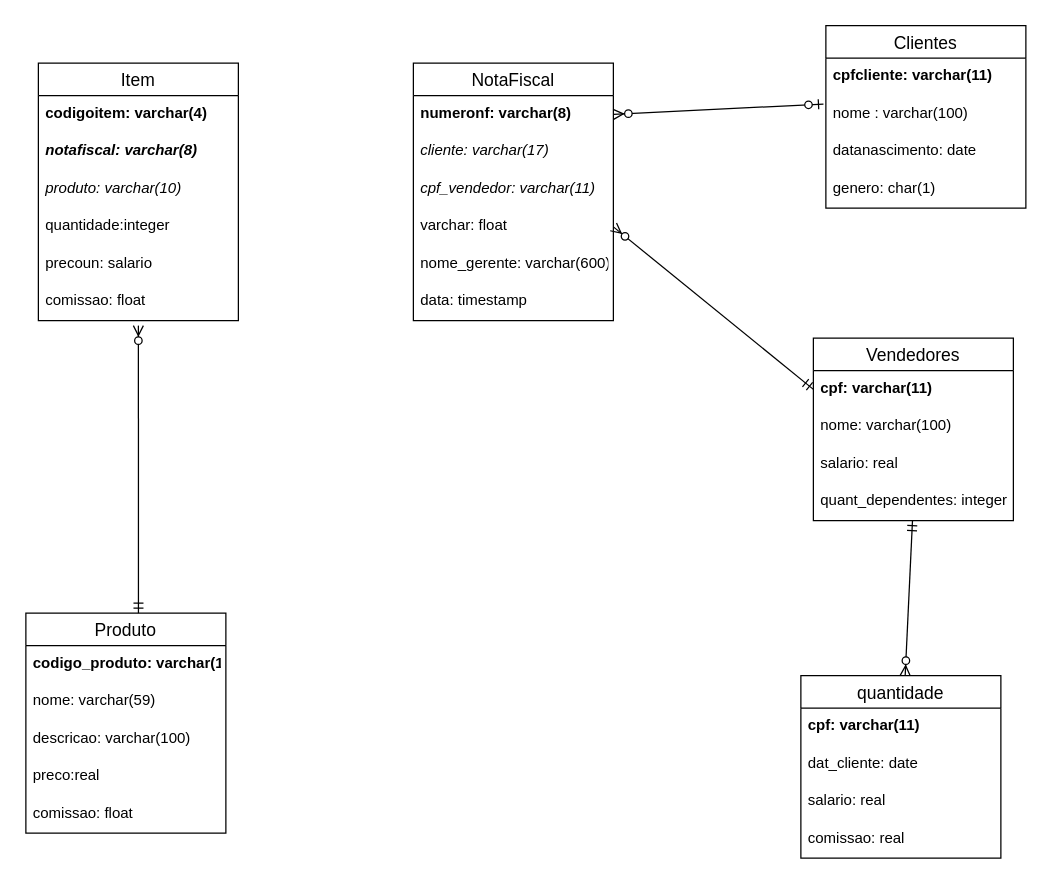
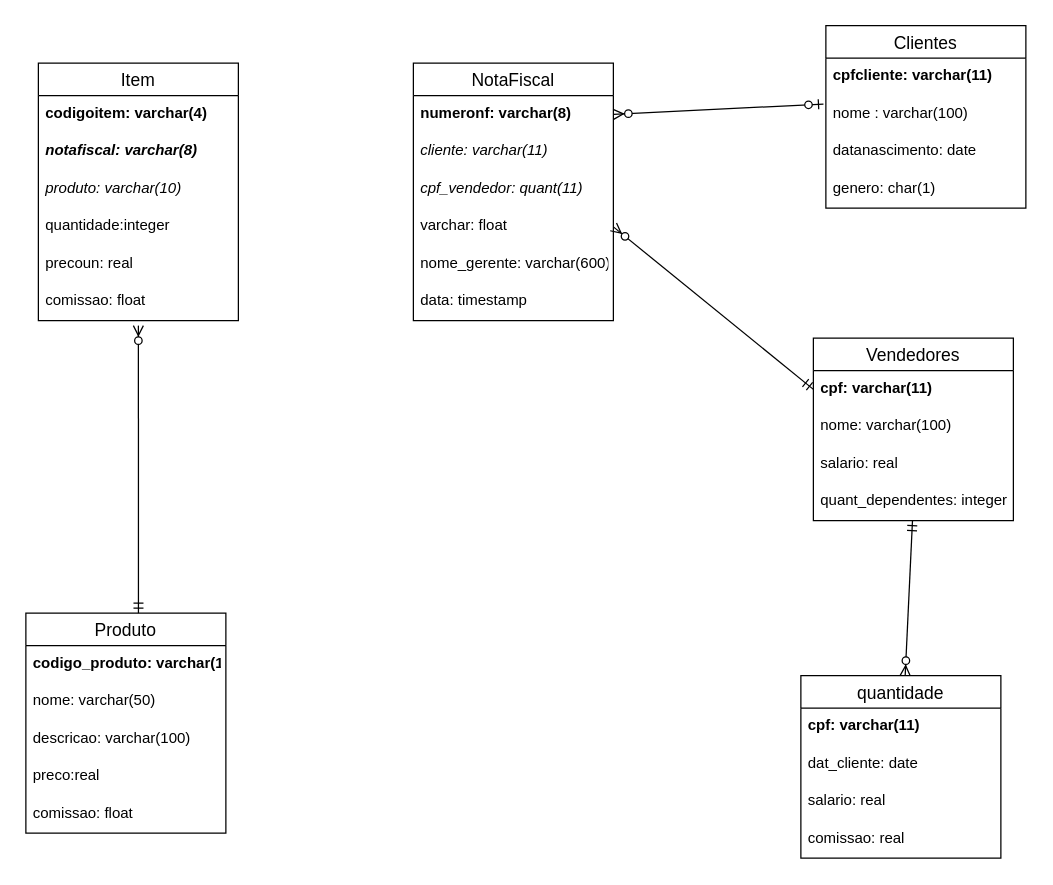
(496, 150) -> (496, 150)
(521, 188) -> (513, 188)
(104, 263) -> (94, 263)
(100, 700) -> (100, 700)
